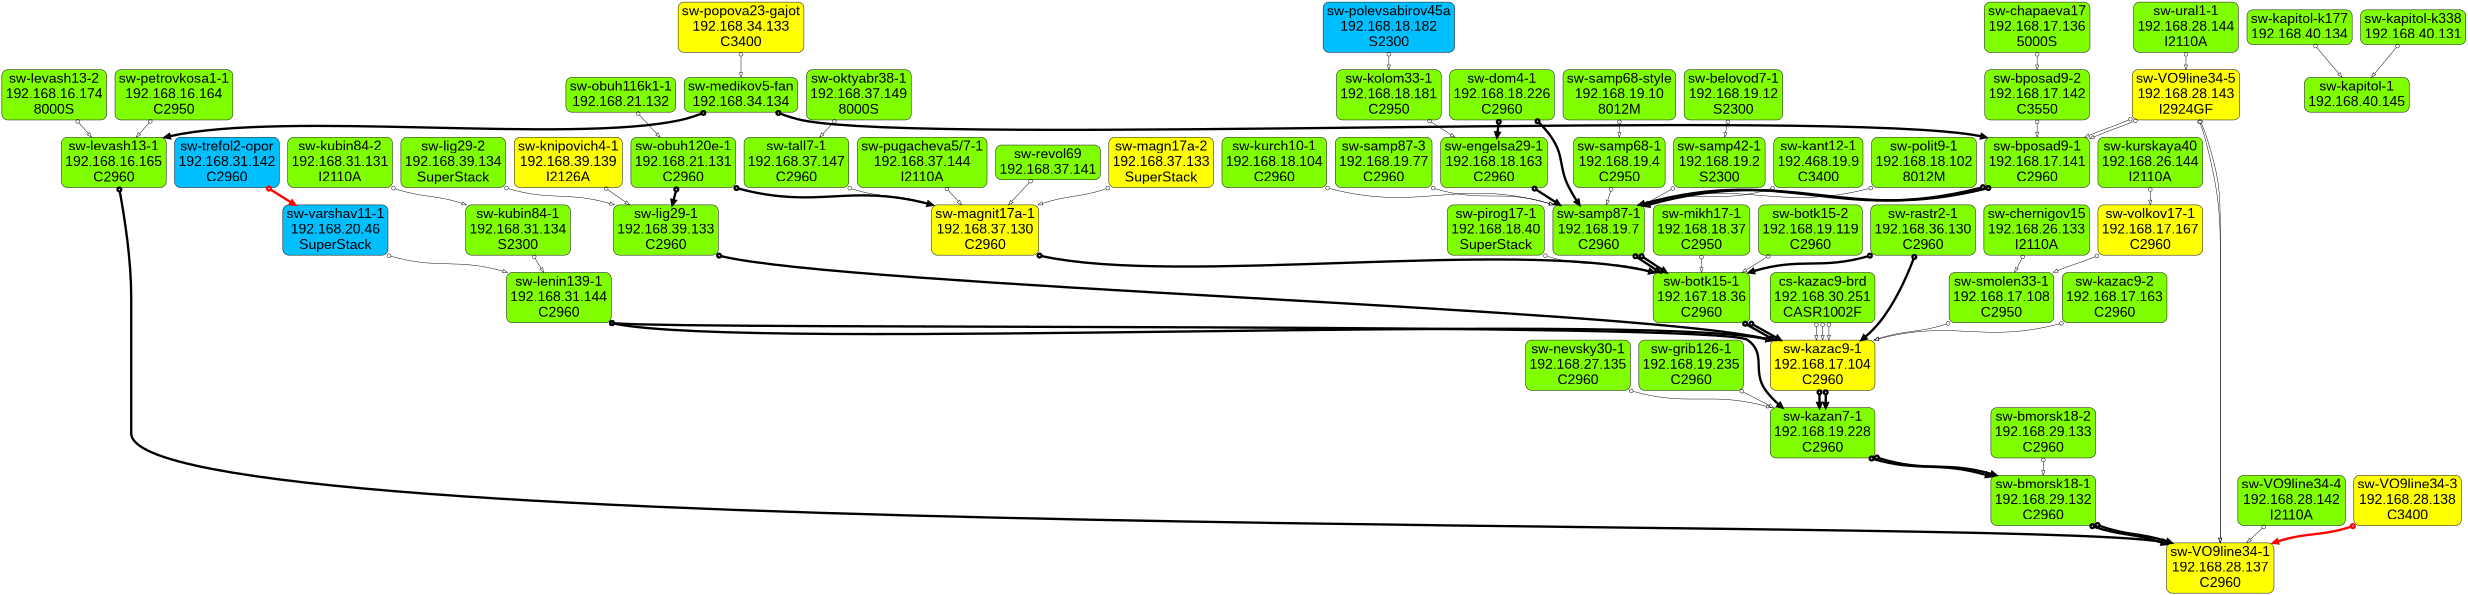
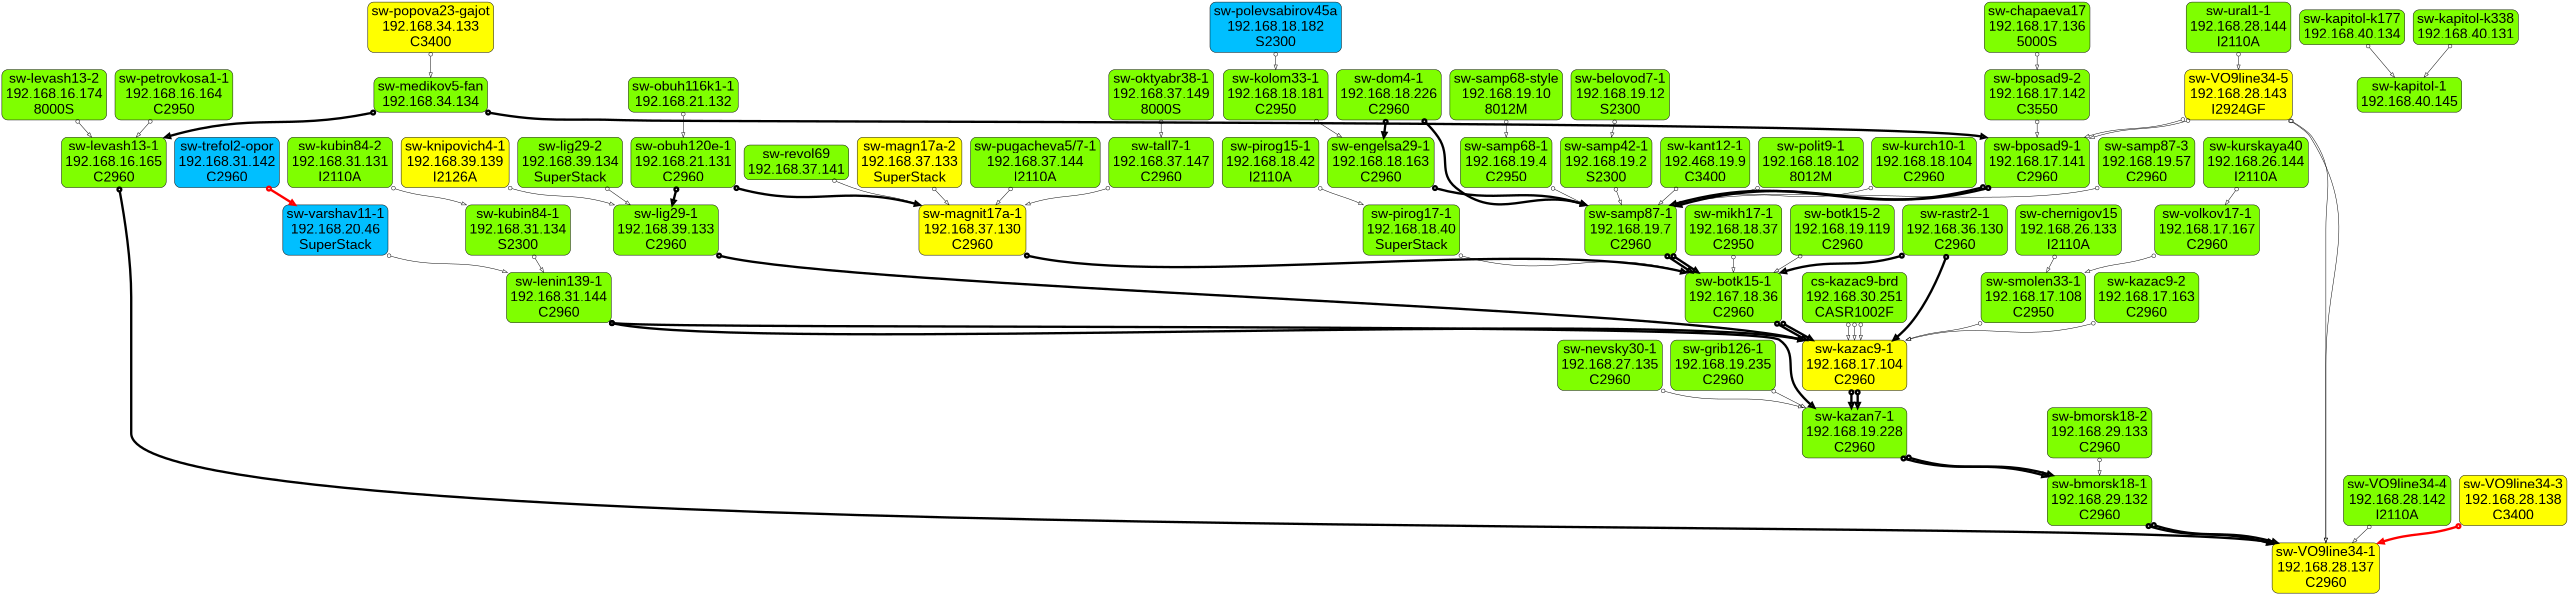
none -> (1271, 162)
(1384, 162) -> (2147, 162)
(2150, 230) -> (2207, 230)
